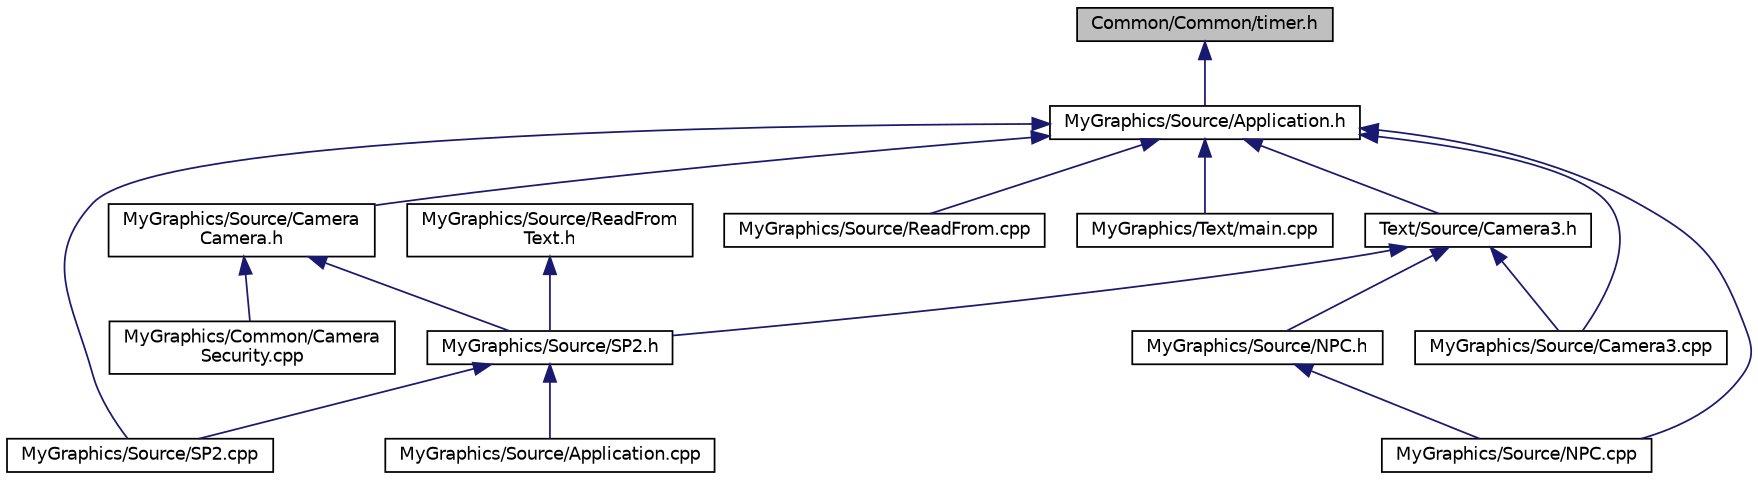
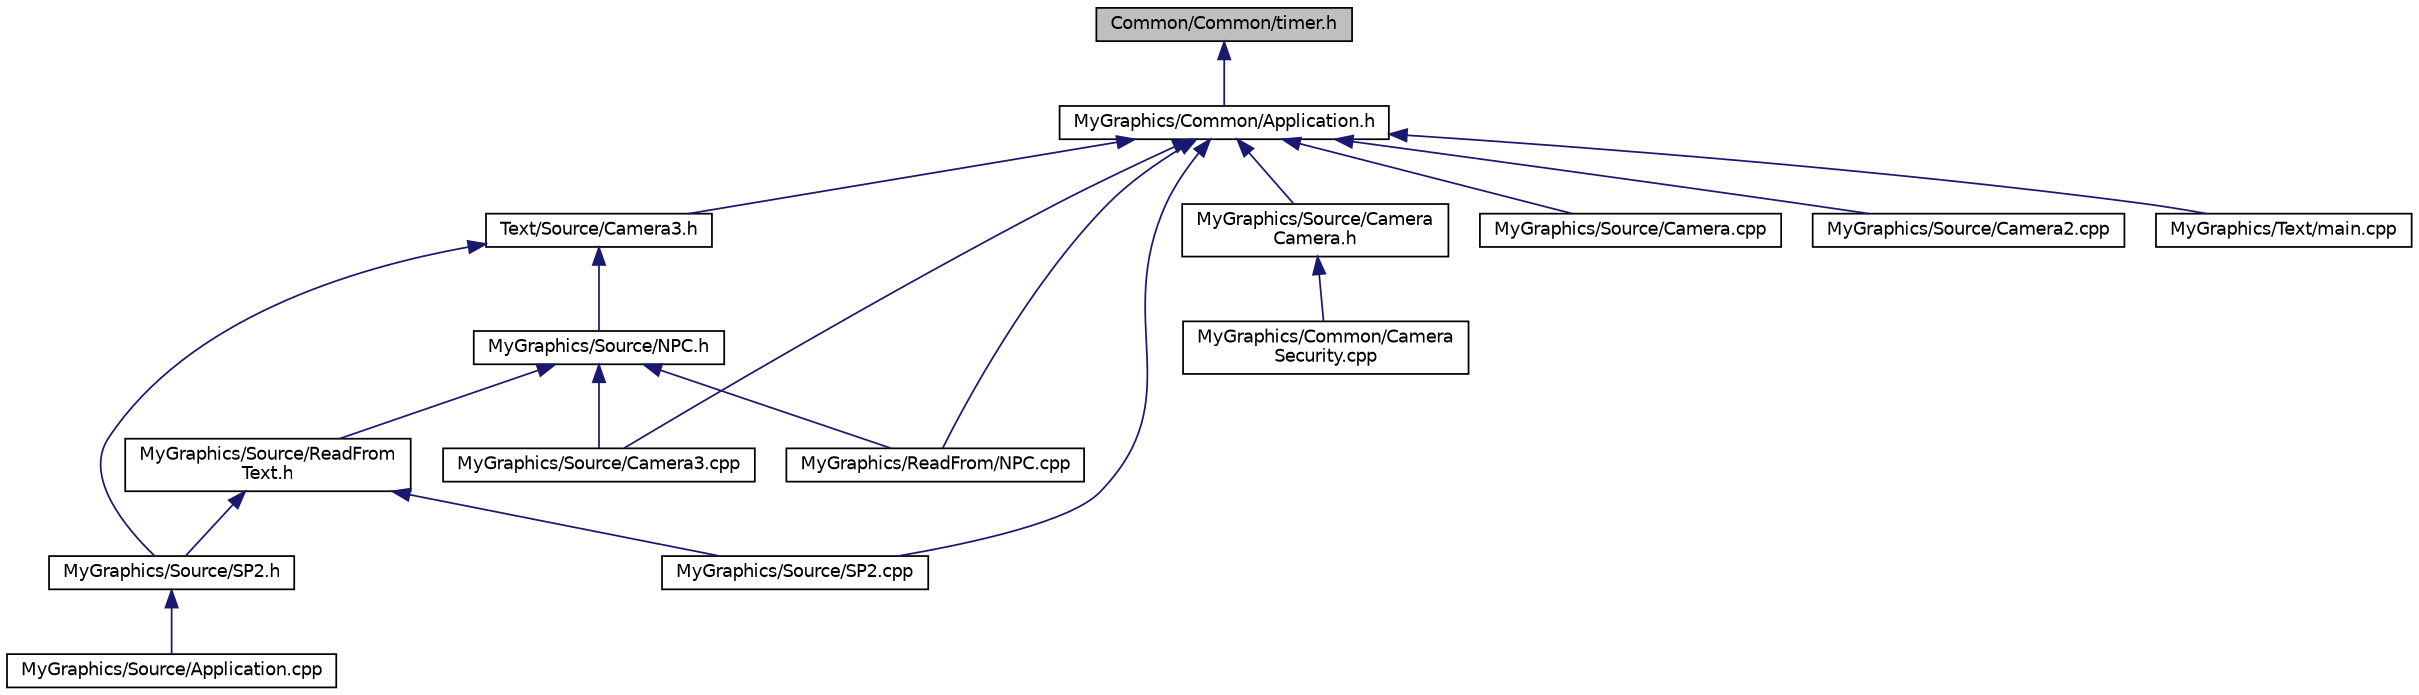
(1205, 123) -> (1224, 123)
(884, 230) -> (1631, 230)
none -> (1969, 230)
(1530, 296) -> (599, 415)
(418, 297) -> none
(336, 404) -> (565, 525)
none -> (439, 405)
(1517, 455) -> (935, 465)
